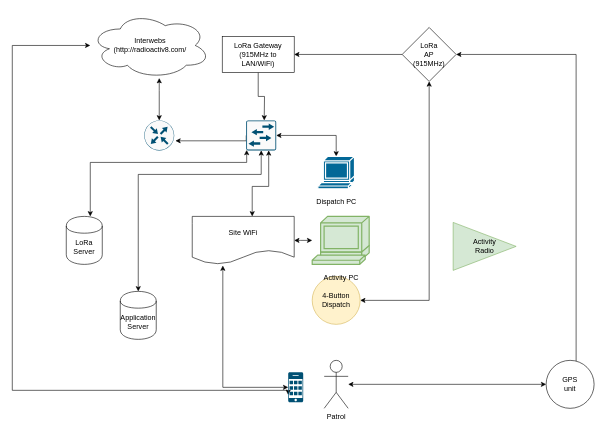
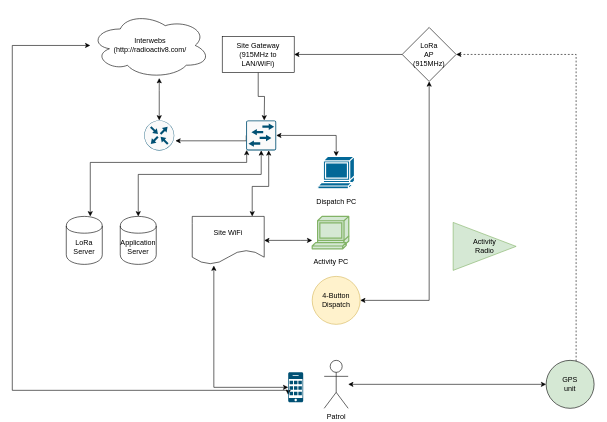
(258, 54) -> (258, 54)
(576, 150) -> (576, 150)
(243, 240) -> (228, 240)
(341, 240) -> (331, 233)
(138, 315) -> (138, 240)
(570, 384) -> (570, 384)
